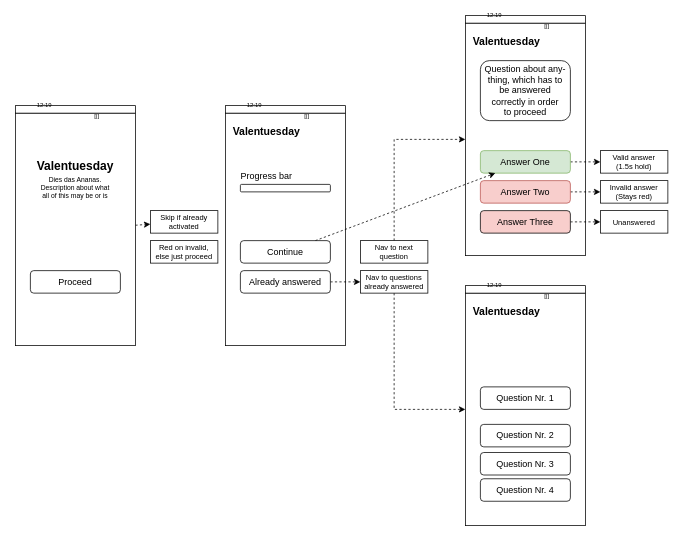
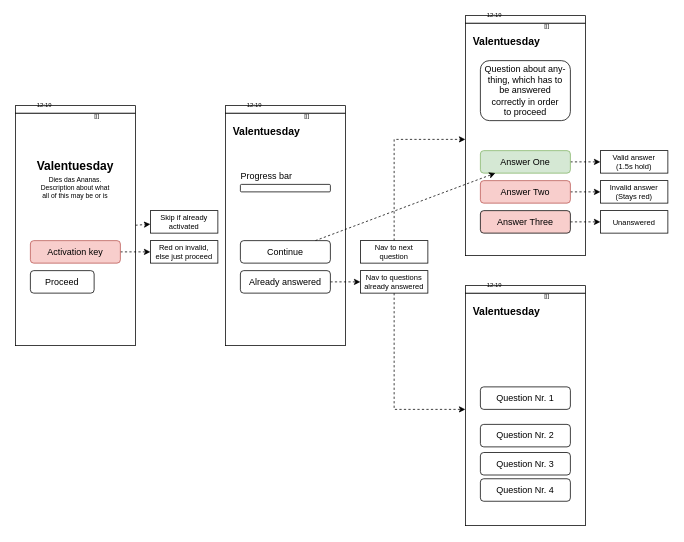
none -> (75, 252)
none -> (144, 252)
(75, 282) -> (62, 282)
